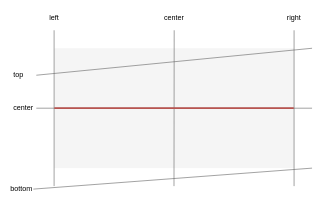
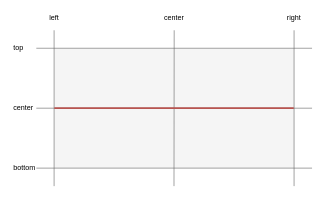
(24, 75) -> (24, 48)
(21, 189) -> (24, 168)
